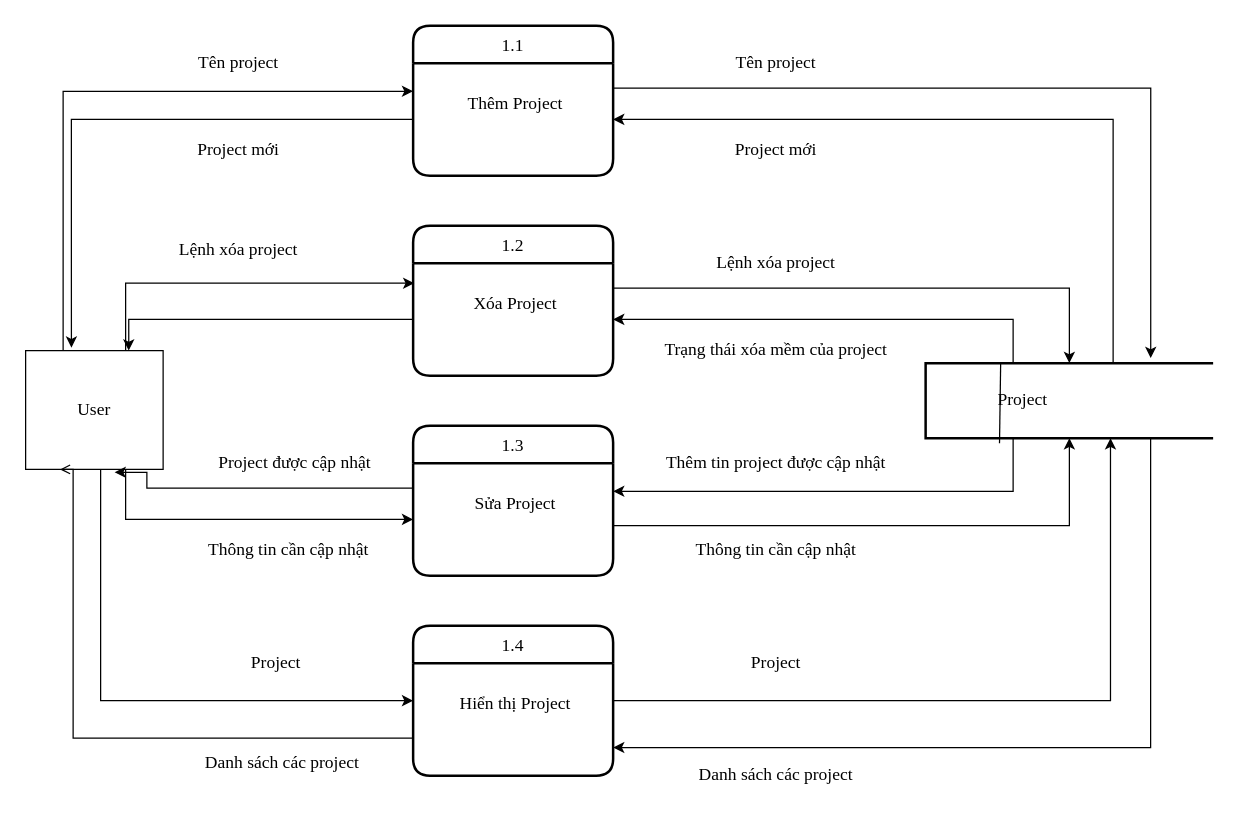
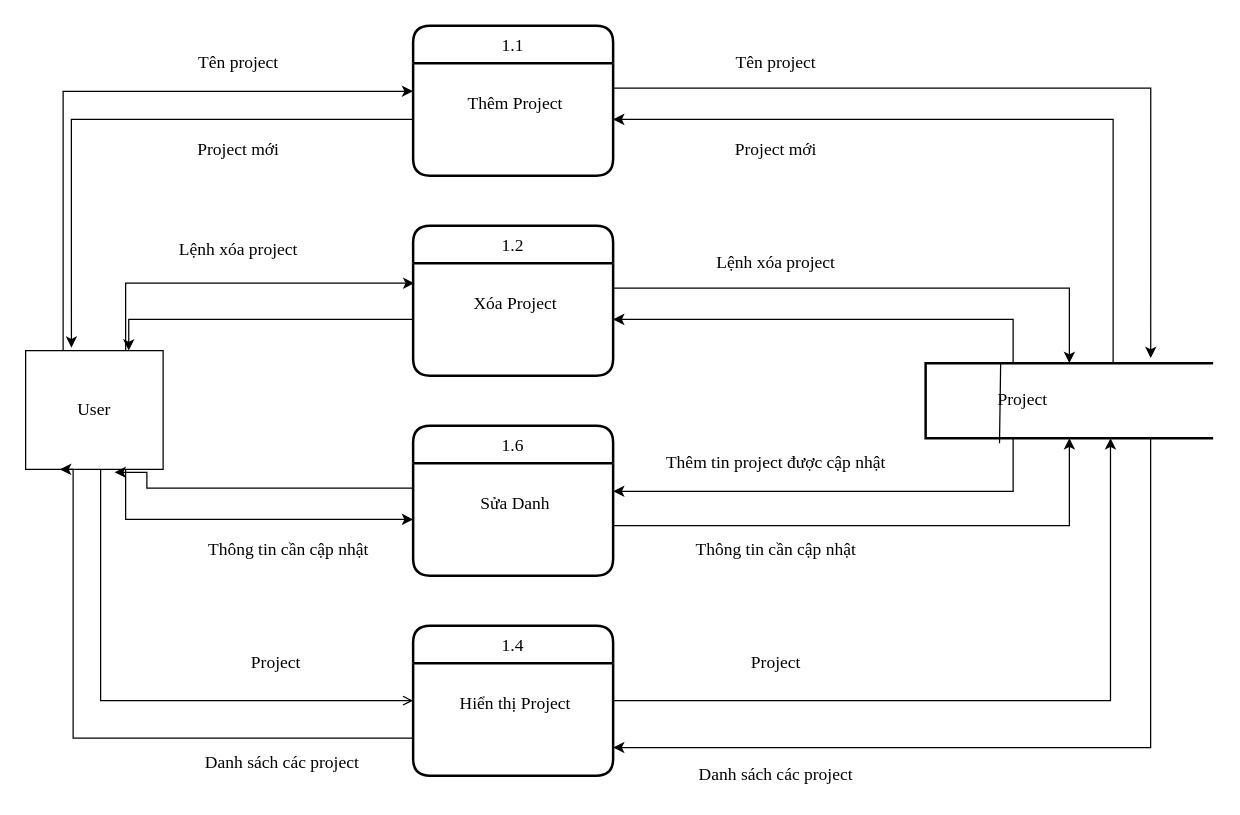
(776, 351) -> none
(513, 445) -> (513, 445)
(294, 463) -> none
(67, 469) -> (70, 469)
(515, 503) -> (515, 503)
(403, 701) -> (405, 701)
